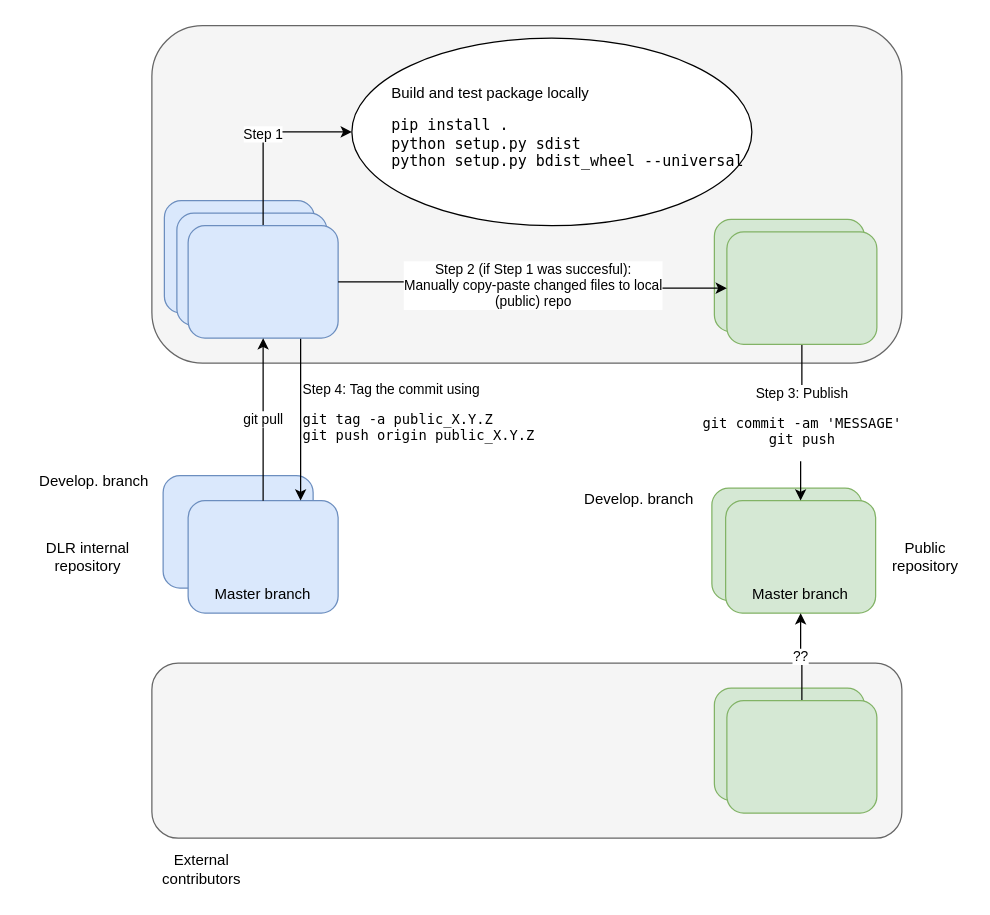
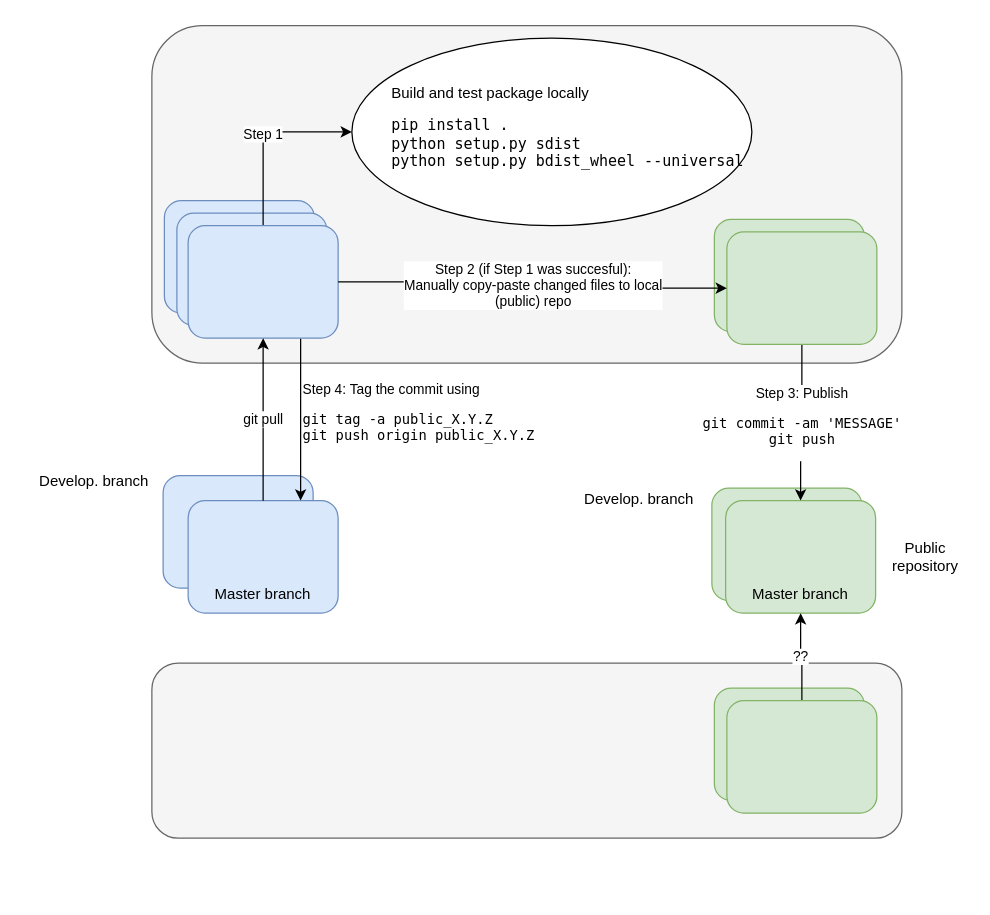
(88, 557) -> none
(202, 869) -> none
